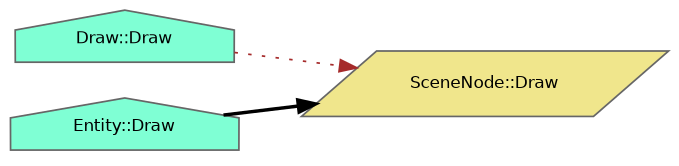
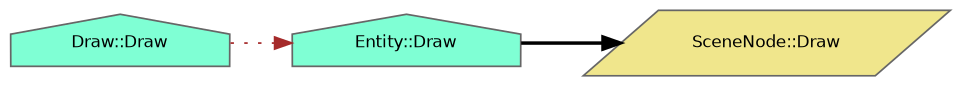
(287, 59) -> (252, 43)
